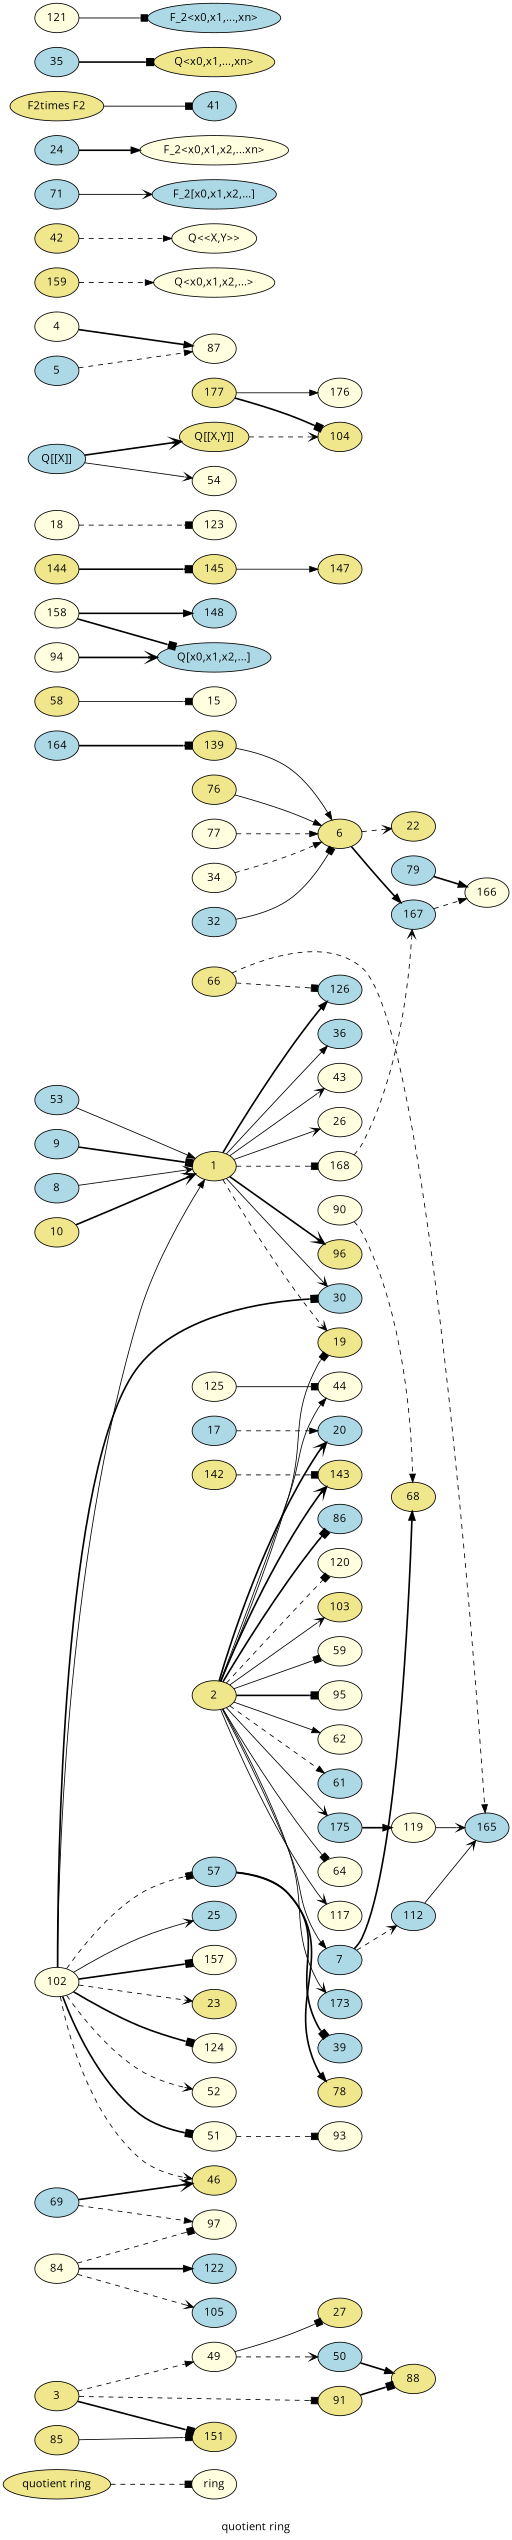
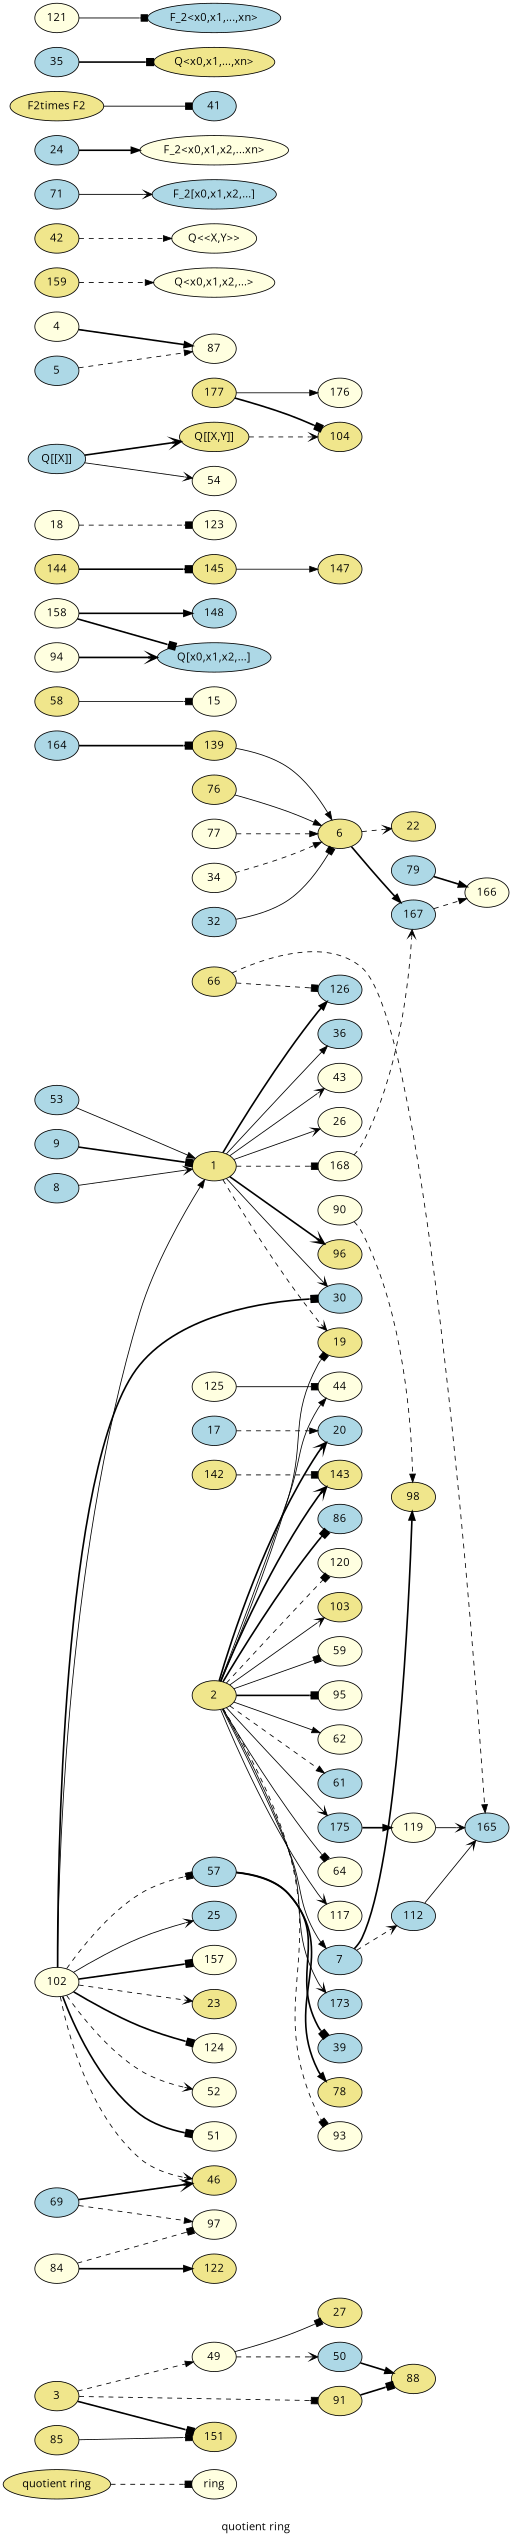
(57, 1232) -> none
(413, 1497) -> (413, 1497)
(273, 2136) -> (299, 1951)
(214, 2269) -> (214, 2269)
(214, 2313) -> none
